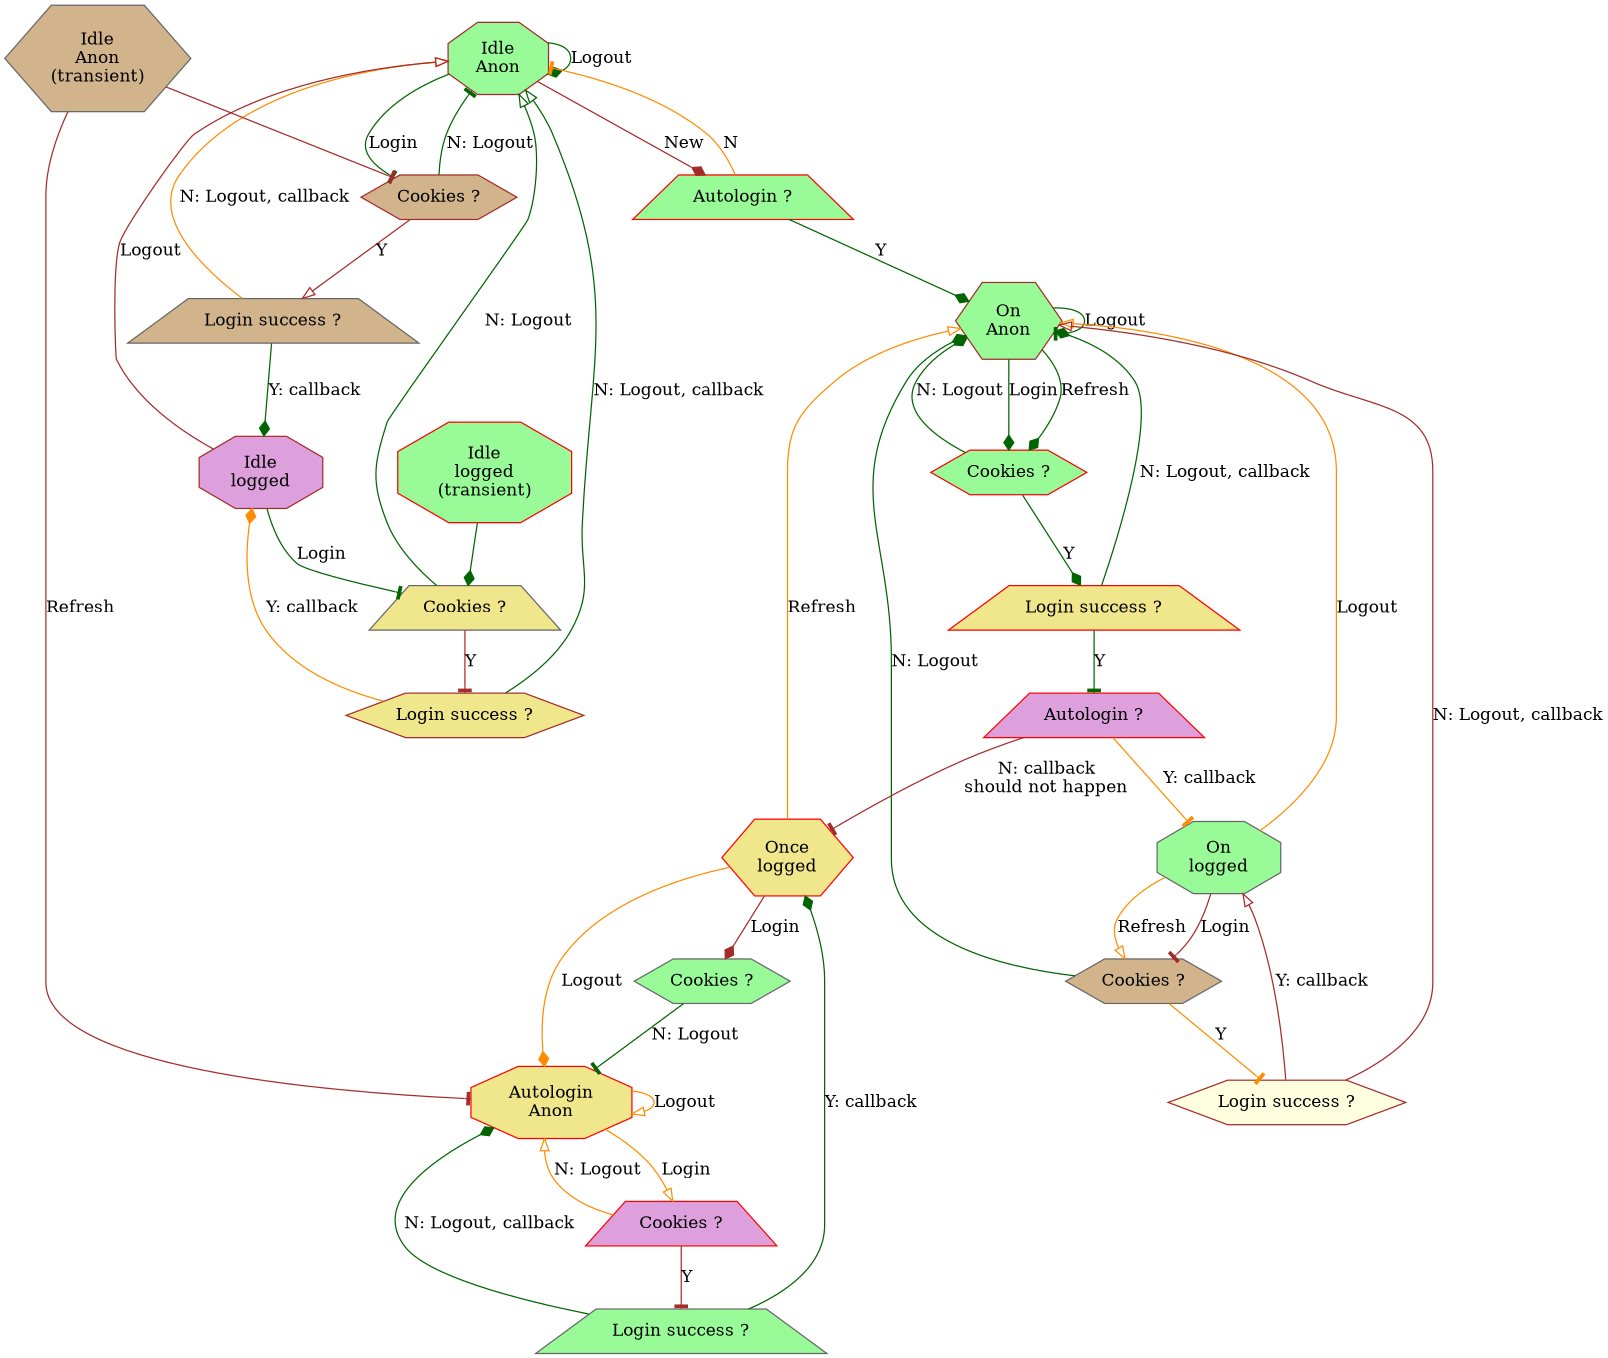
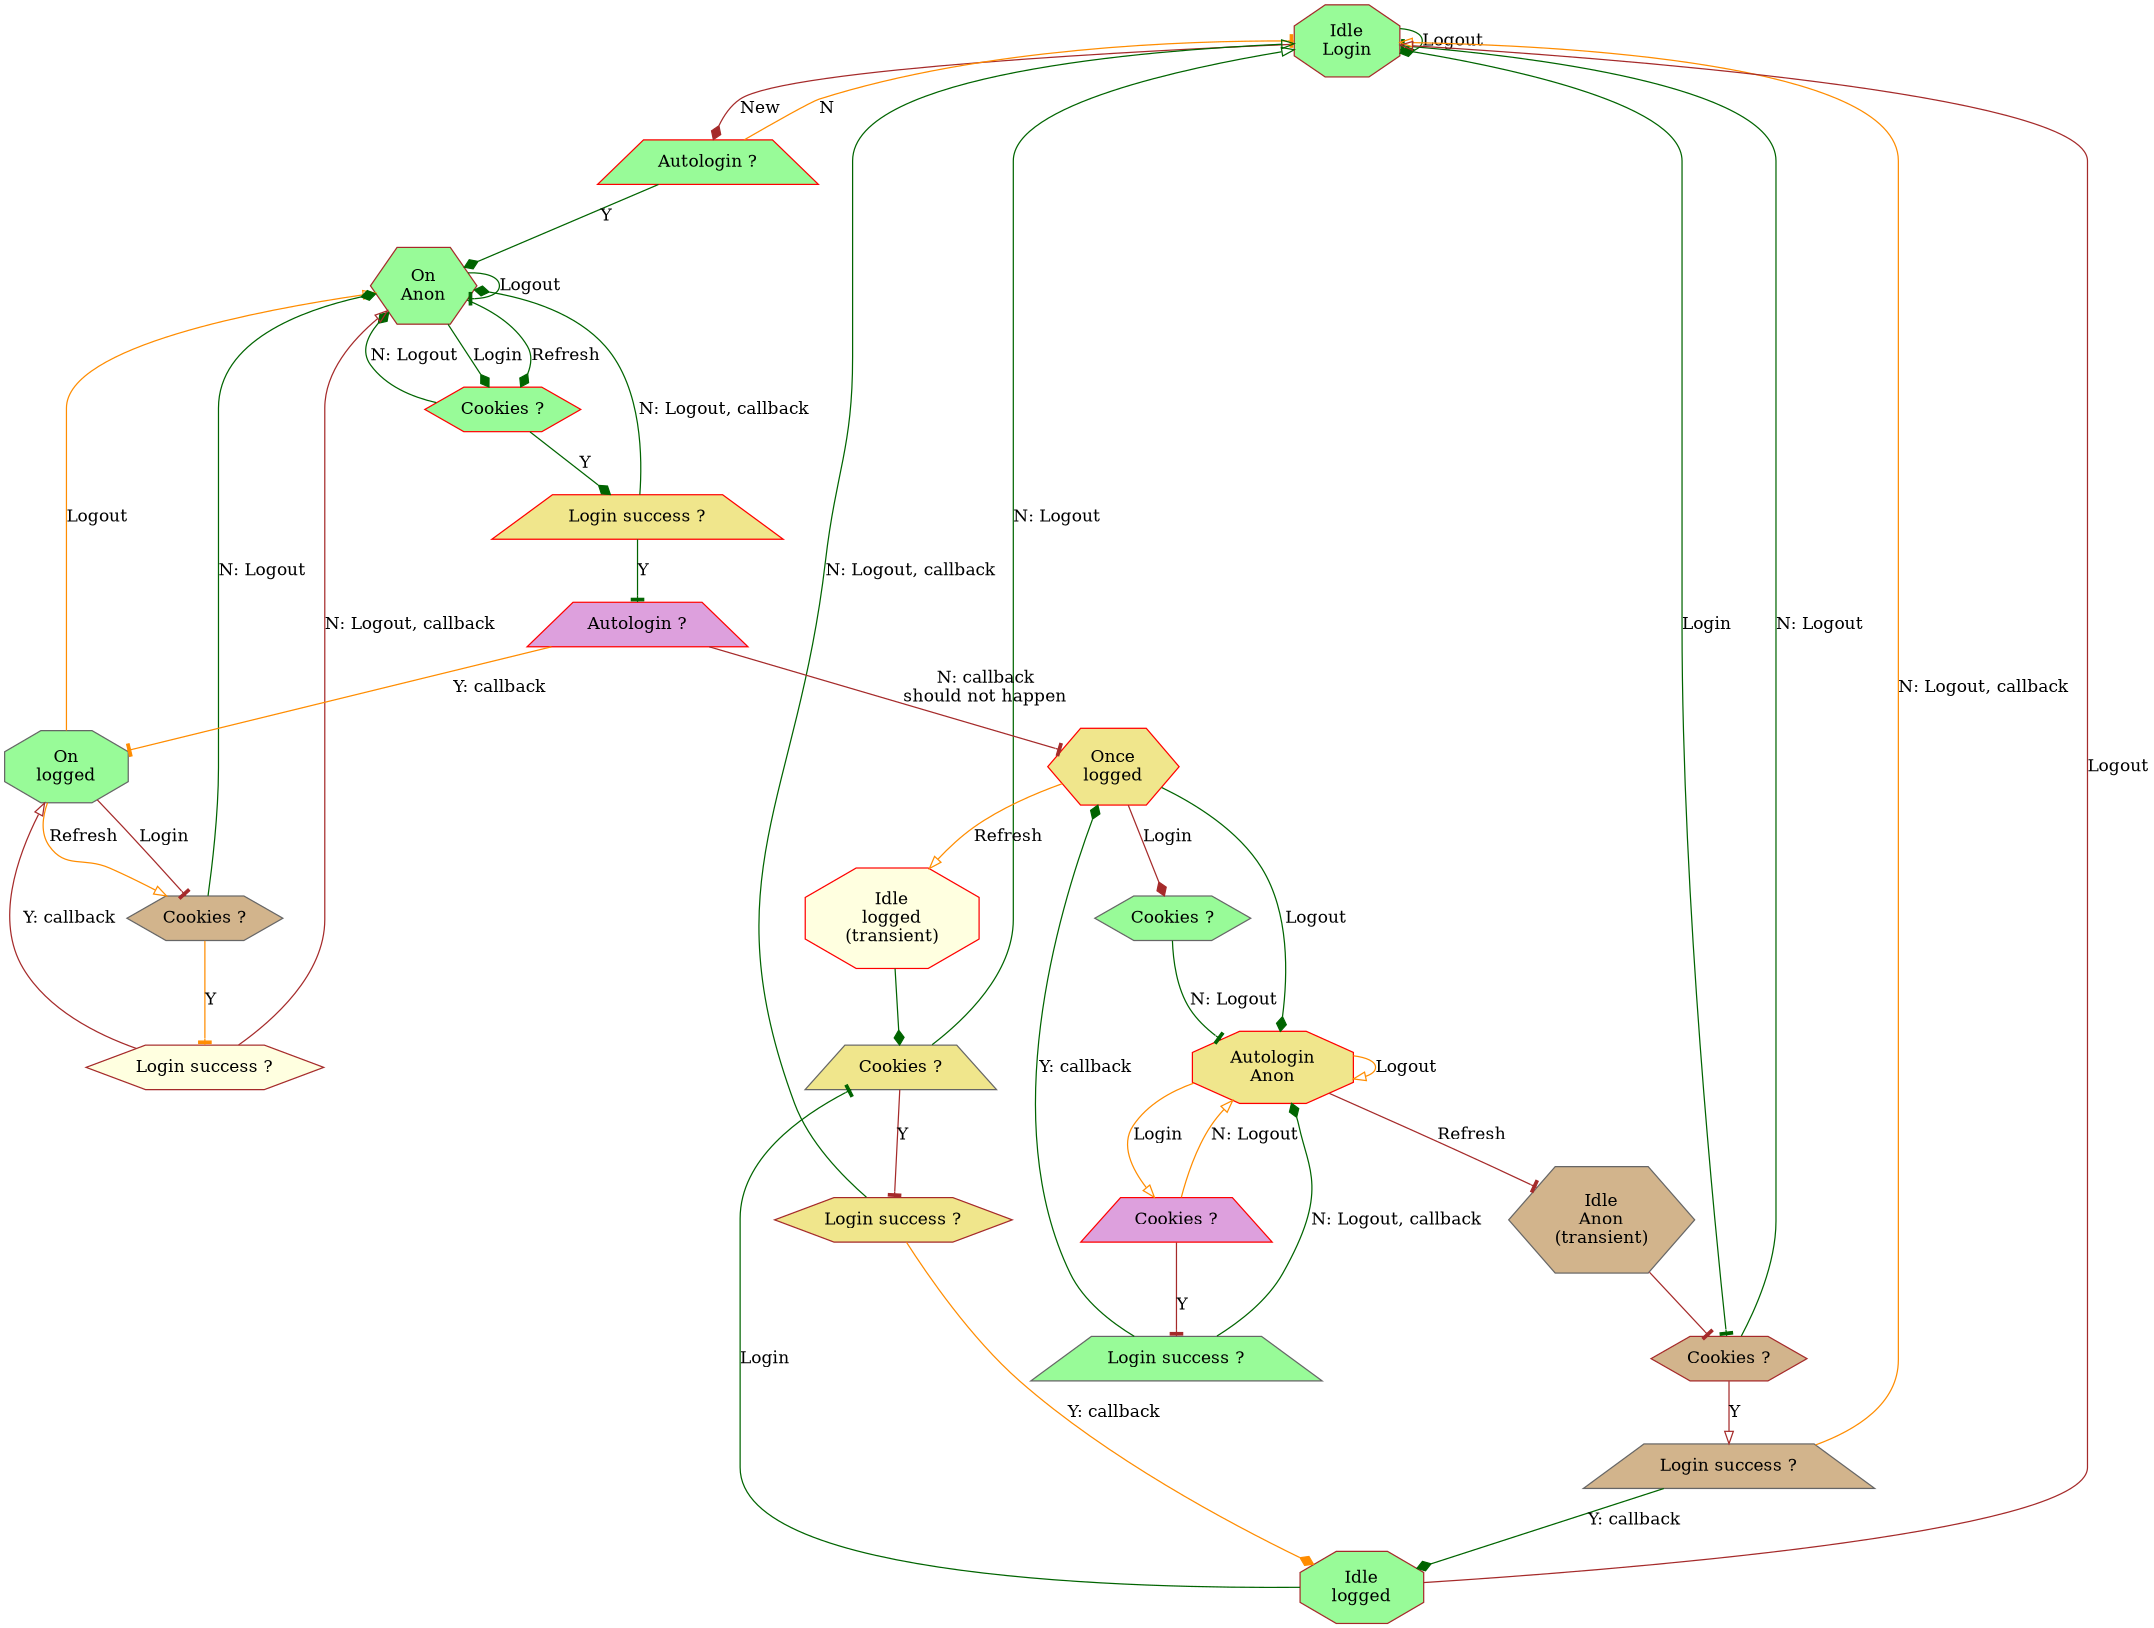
(498, 58) -> (1347, 41)
(261, 472) -> (1362, 1587)
(485, 472) -> (892, 918)
(788, 529) -> (995, 814)
(46, 772) -> (1430, 1138)
(596, 923) -> (1267, 878)
